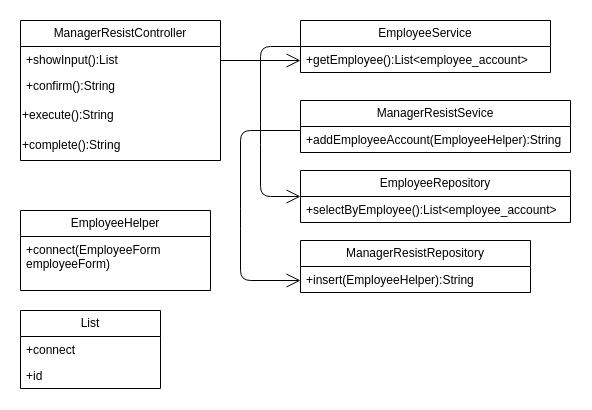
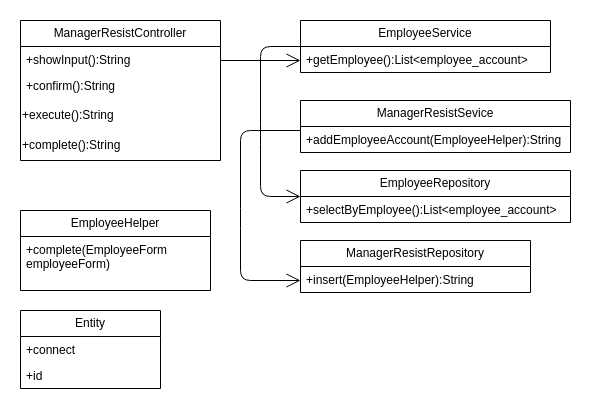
(81, 61) -> (87, 61)
(117, 258) -> (117, 258)
(91, 324) -> (91, 324)
